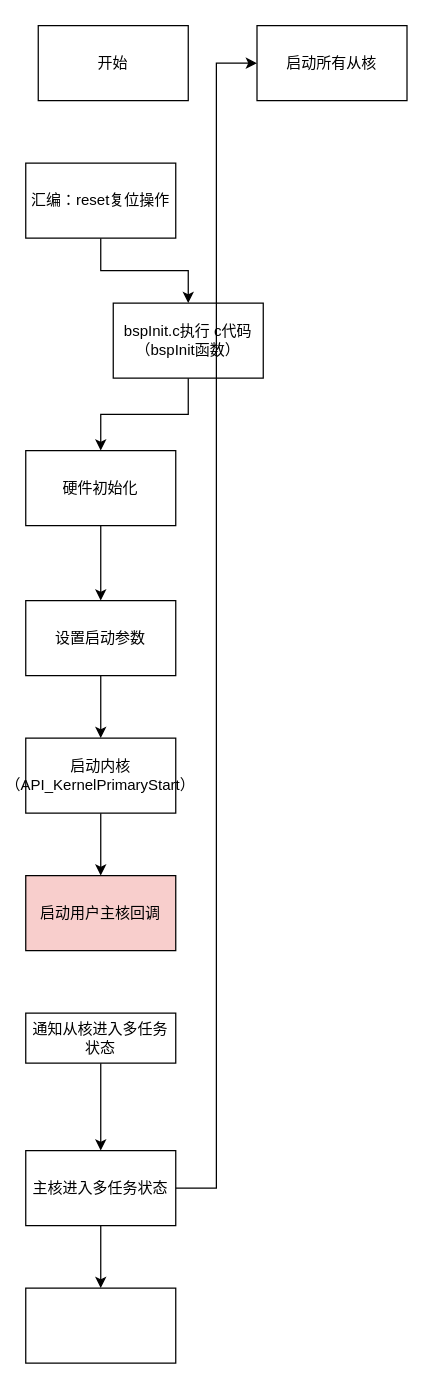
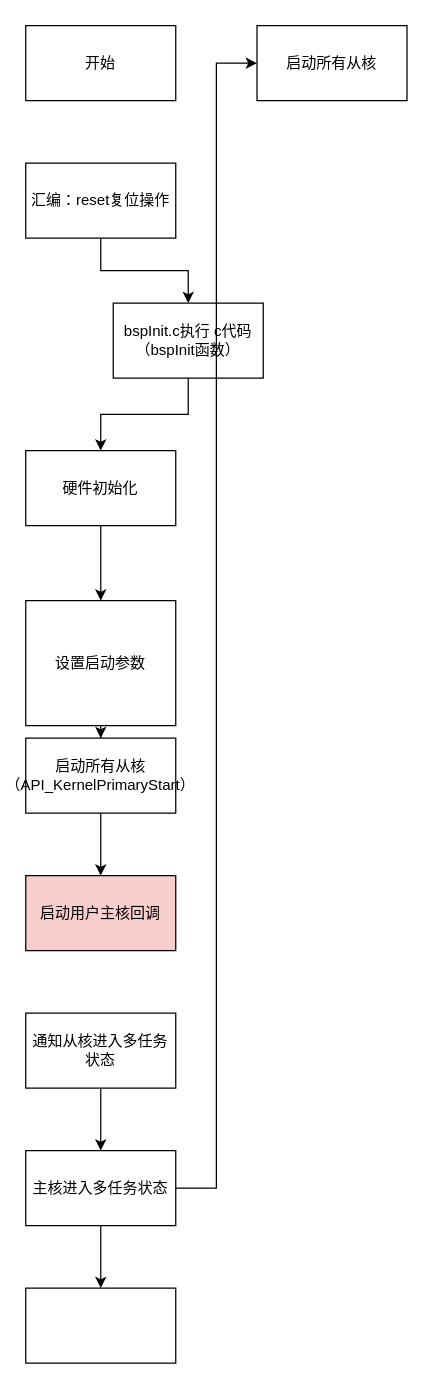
(113, 63) -> (101, 63)
(101, 638) -> (101, 663)
(101, 776) -> (101, 776)
(101, 1038) -> (101, 1051)
